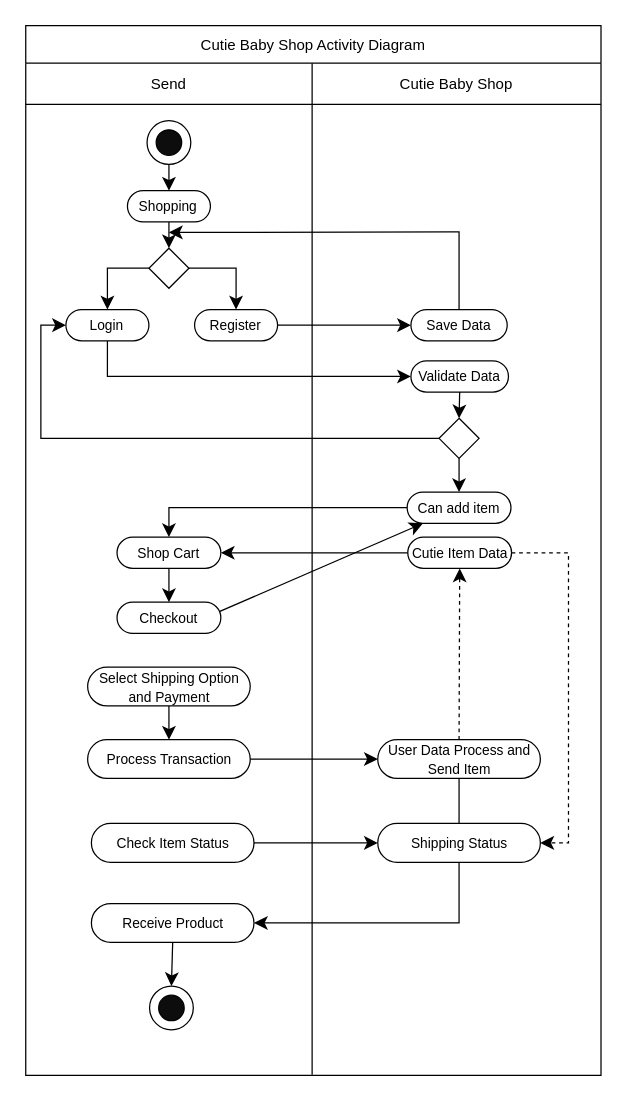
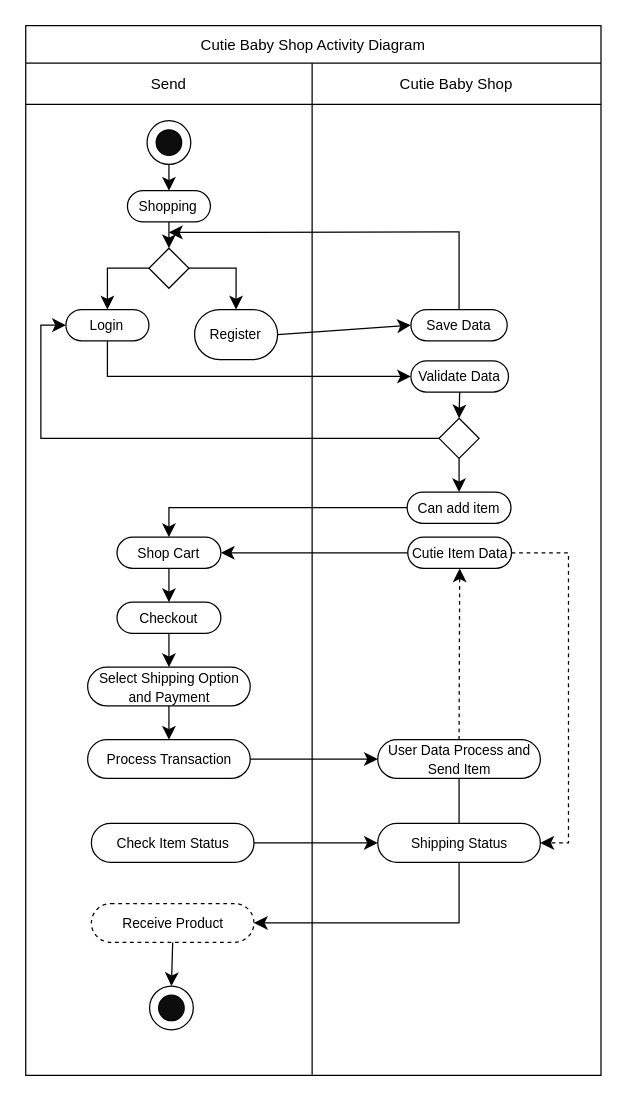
(236, 325) -> (236, 334)
(285, 583) -> (169, 645)
(173, 923) -> (173, 923)
